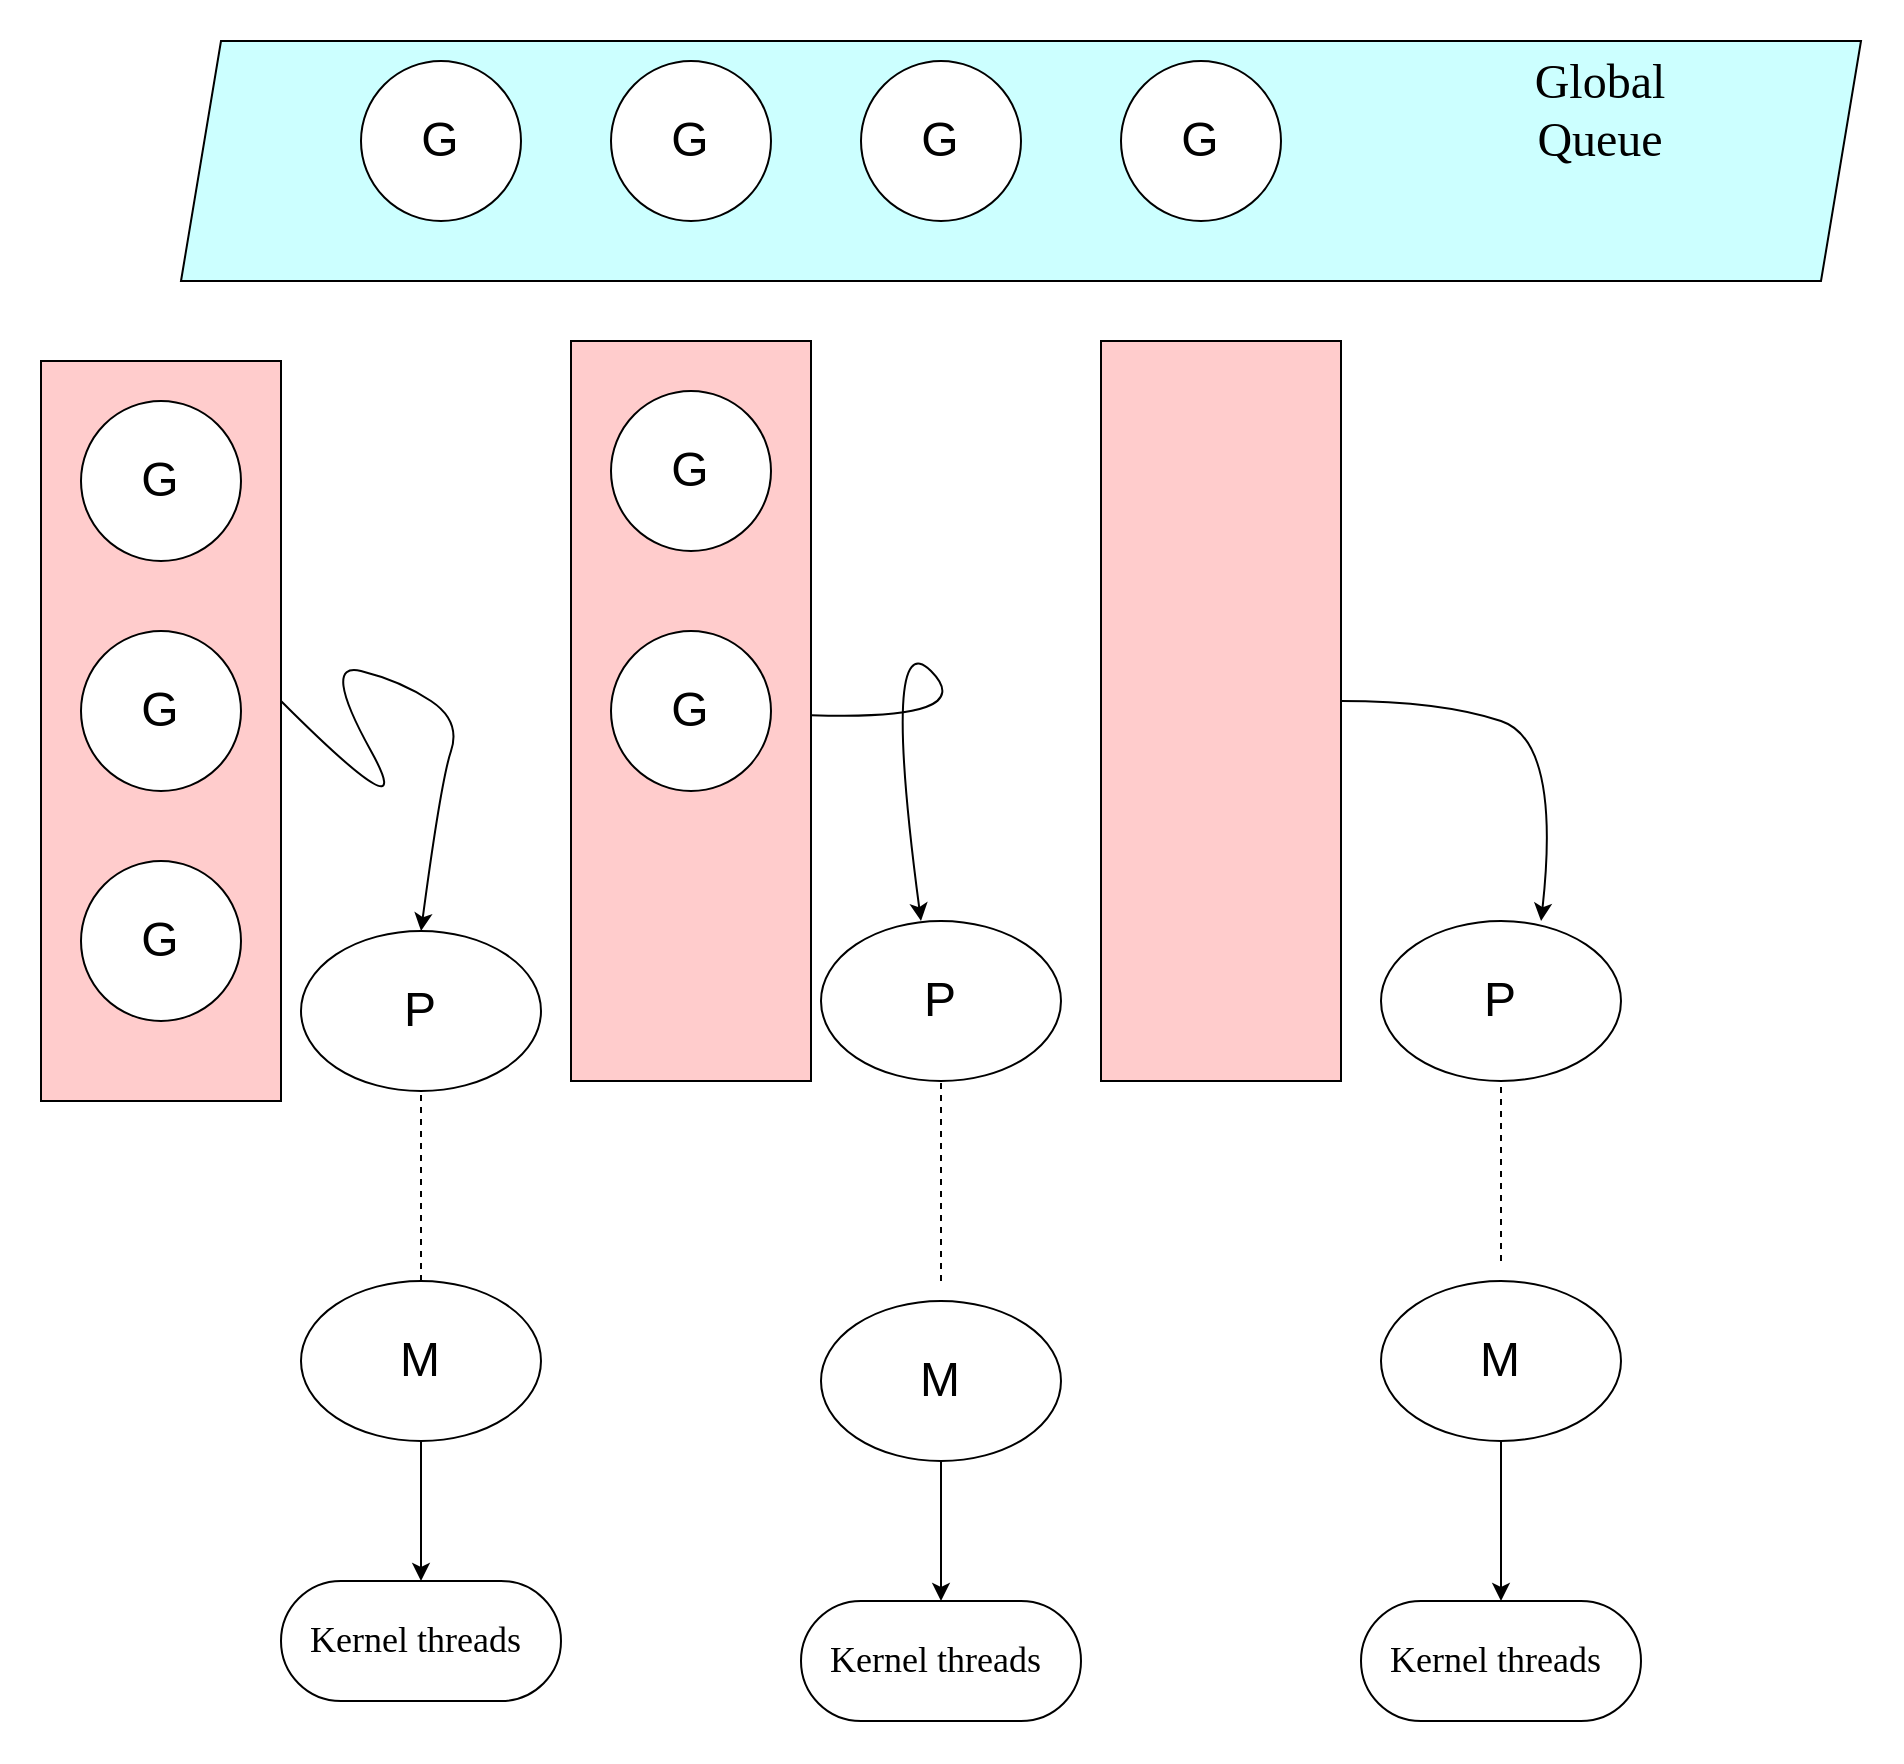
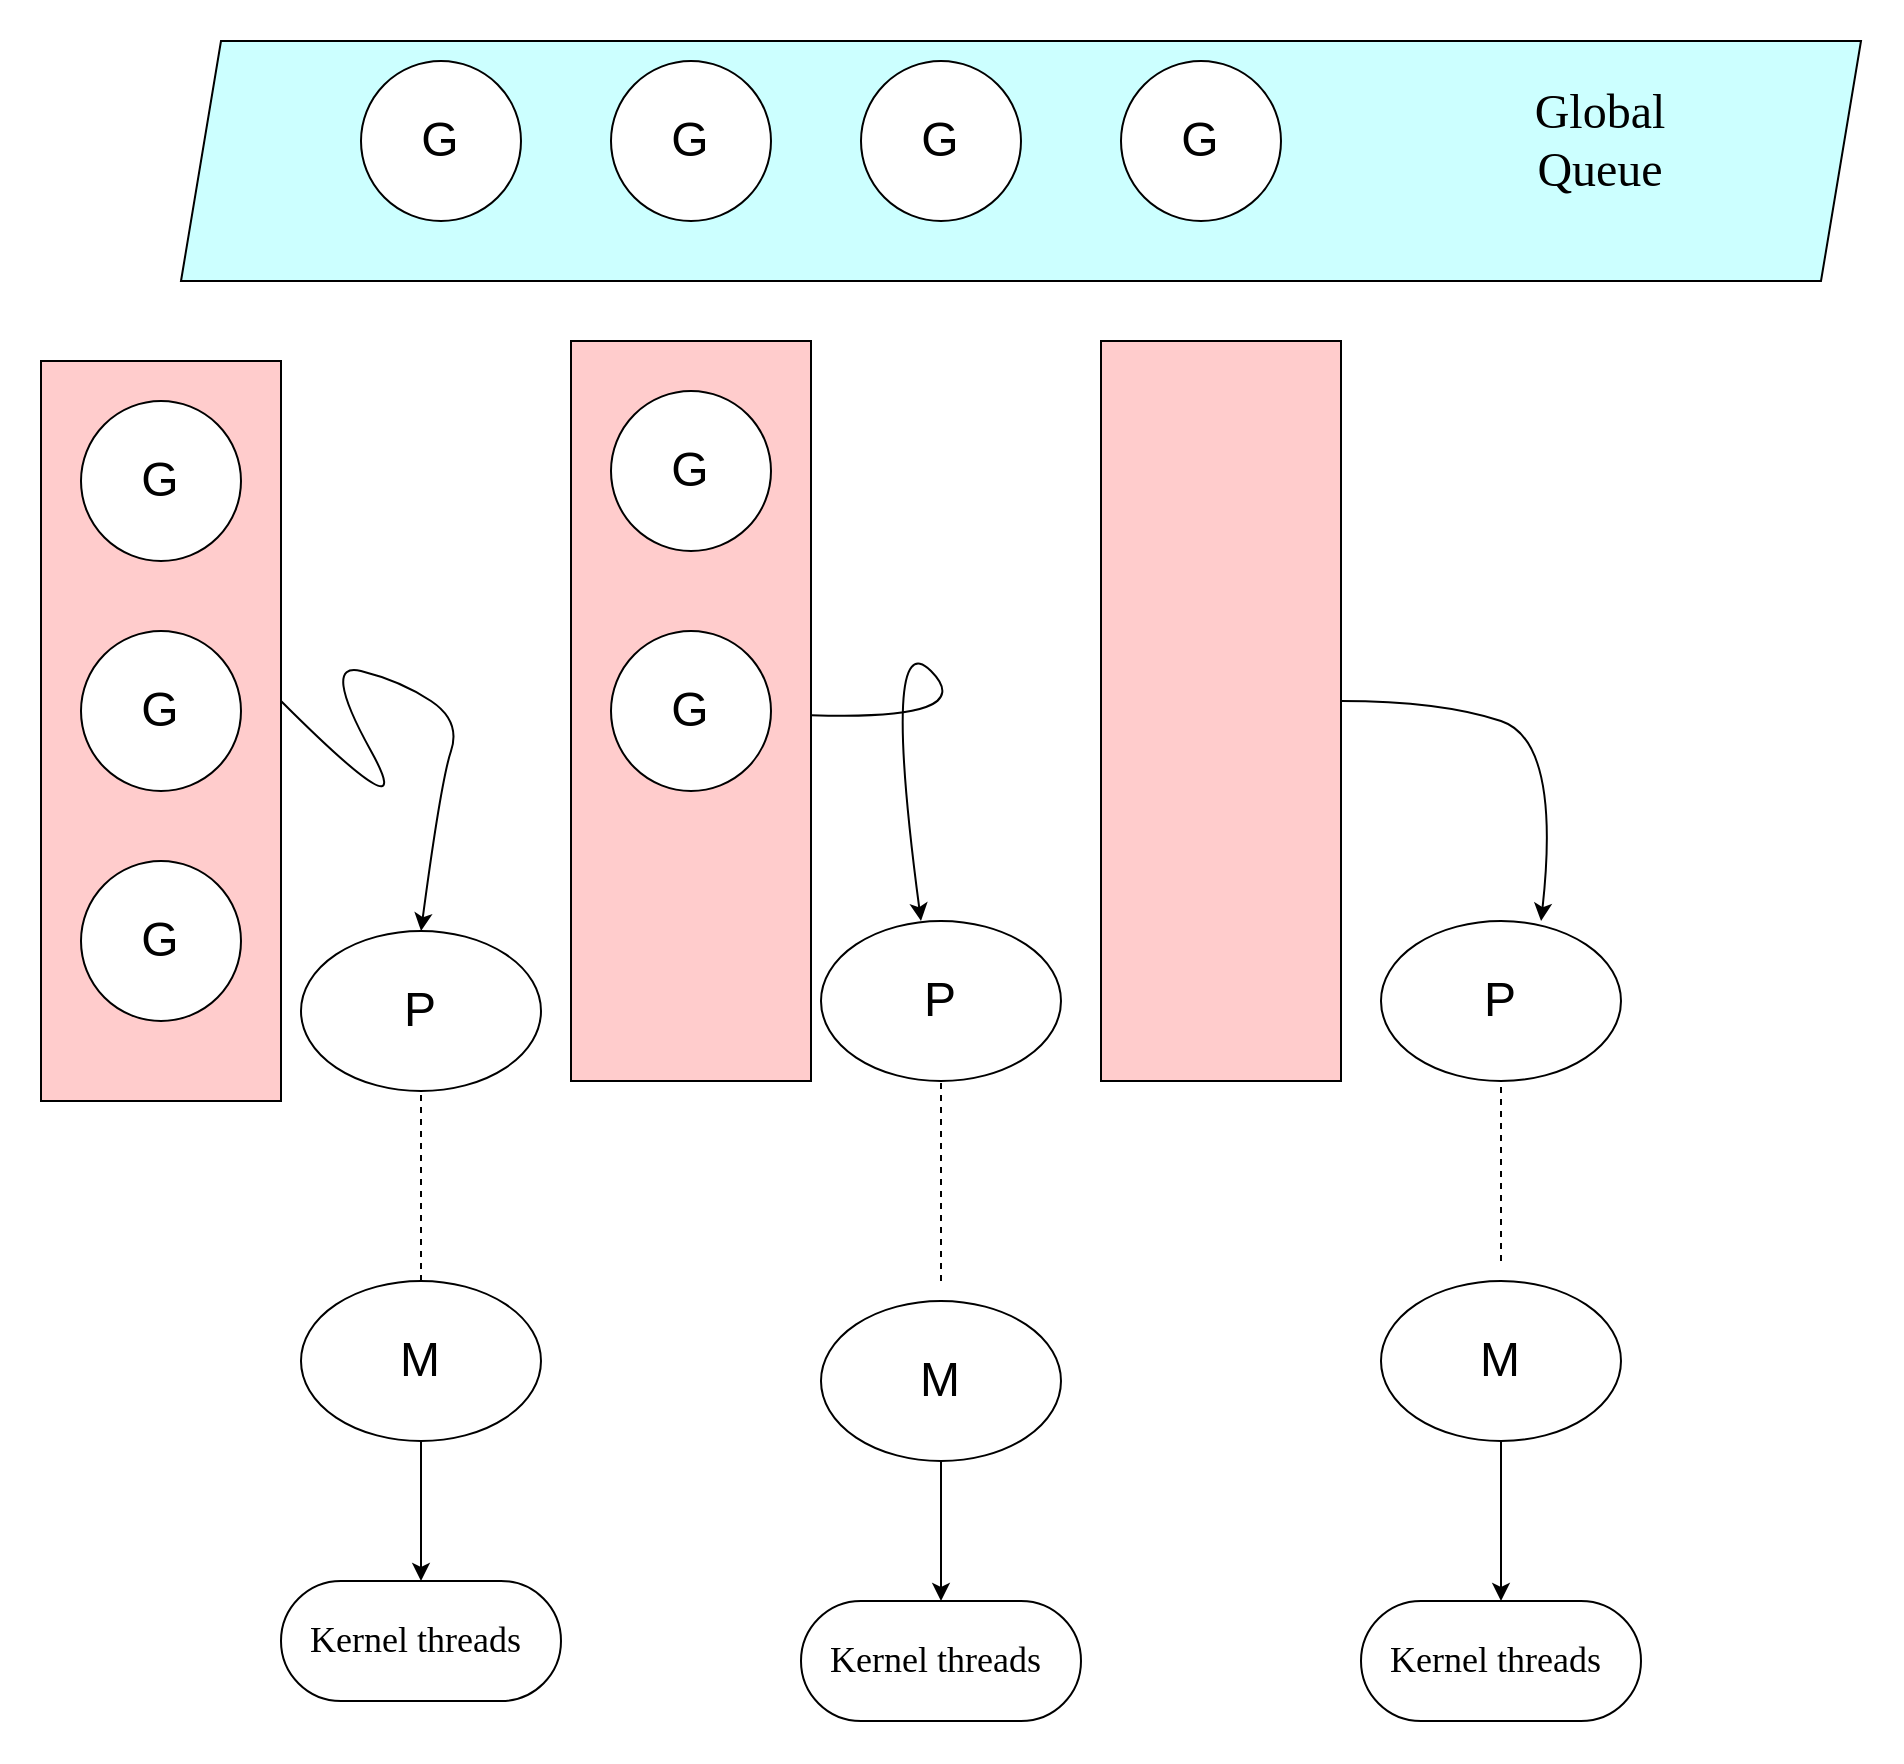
(1601, 111) -> (1601, 141)
